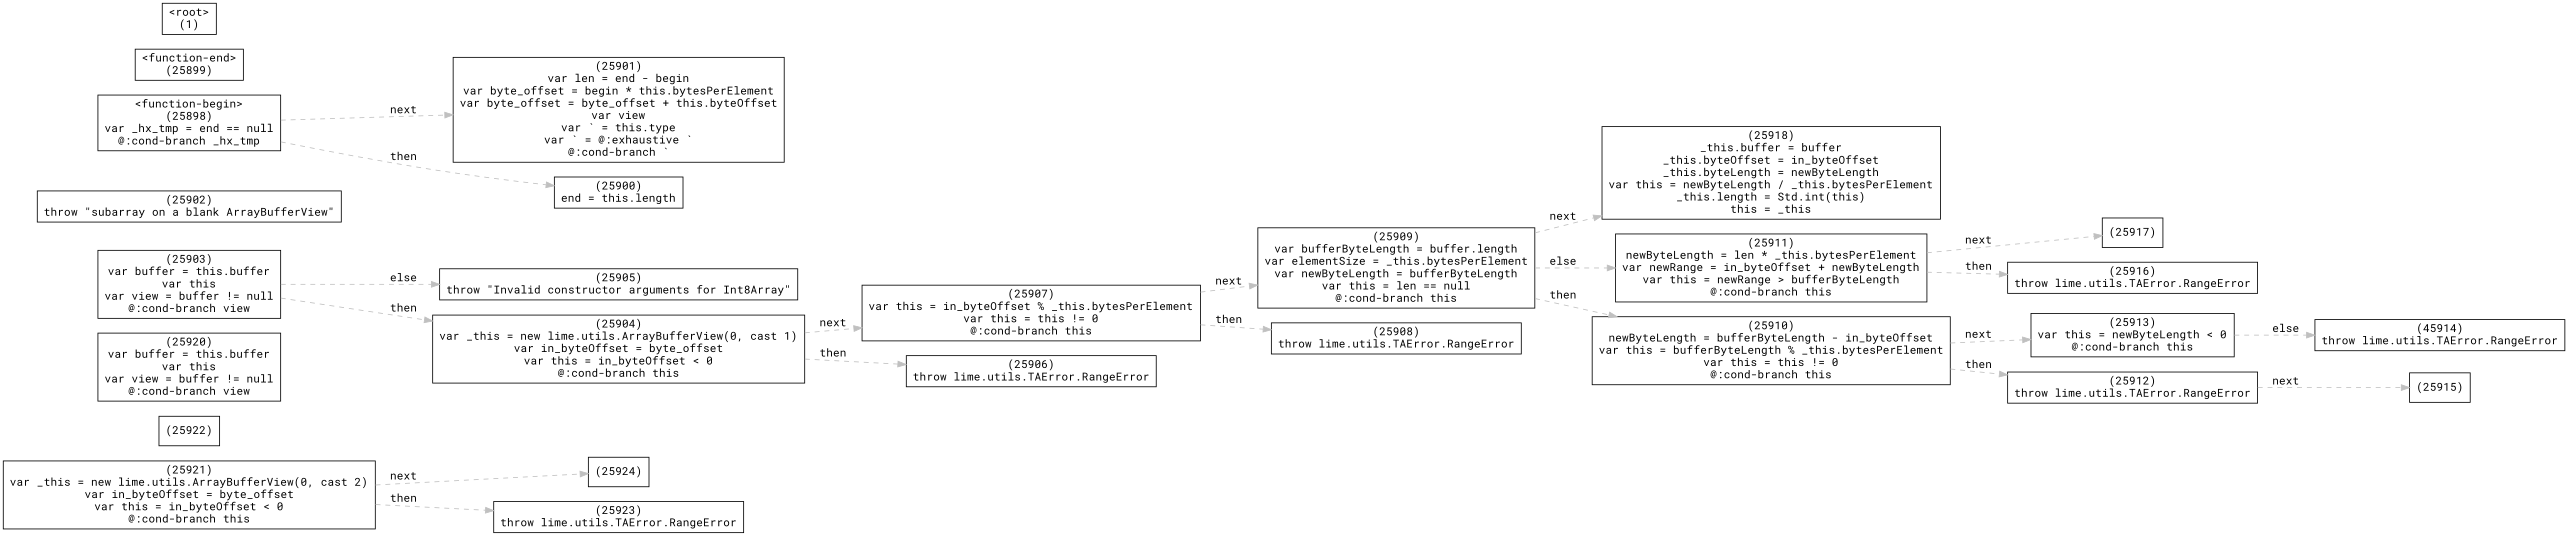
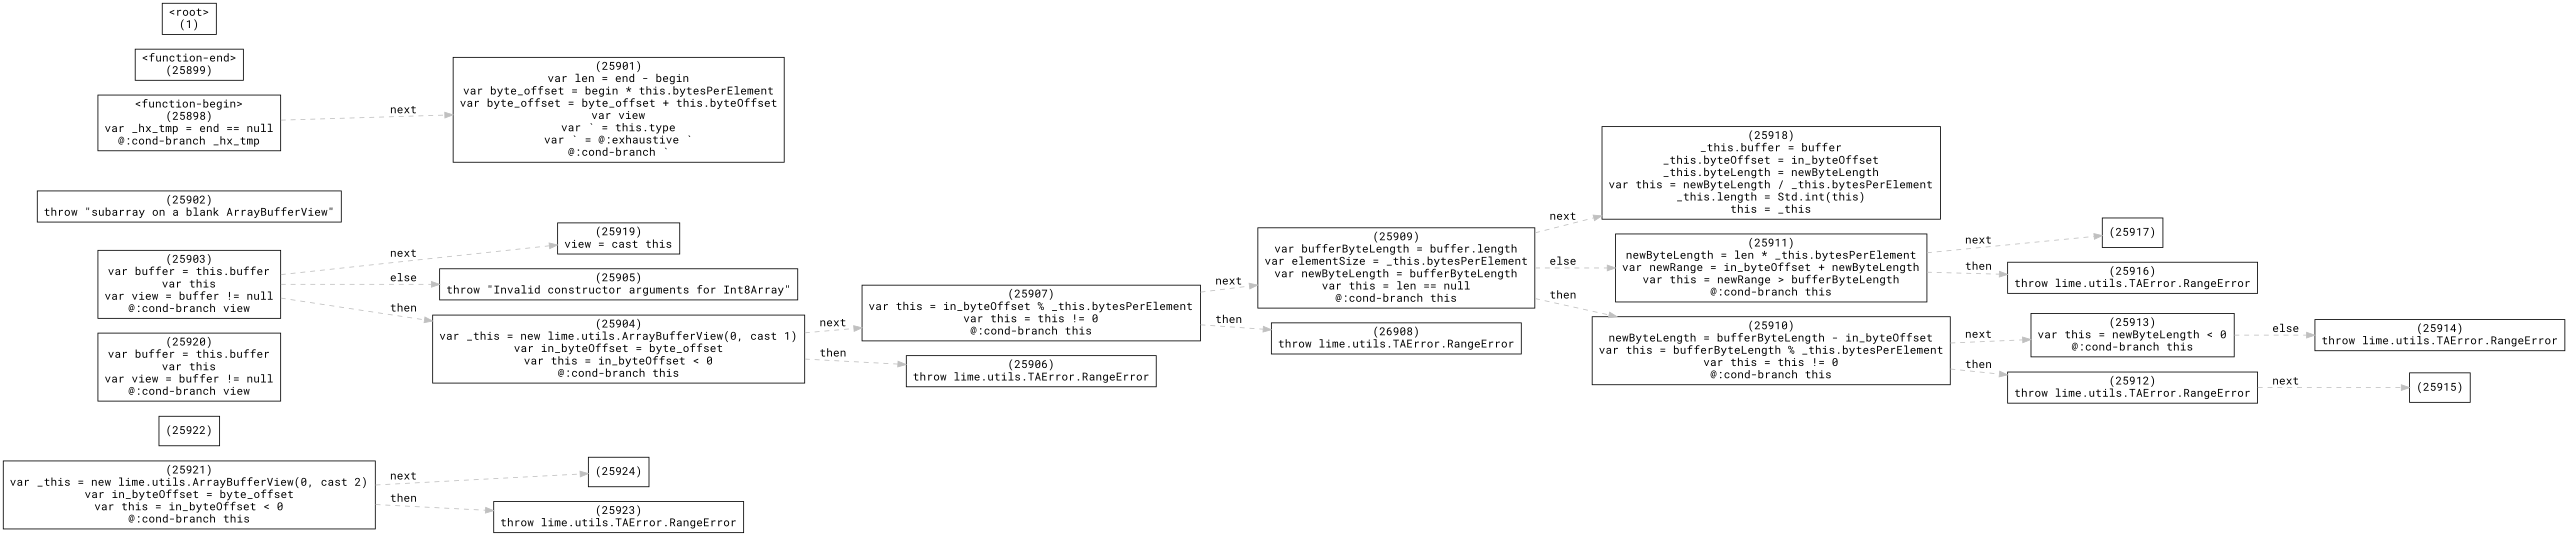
(619, 193) -> none
none -> (619, 238)
(2440, 335) -> (2440, 335)
(1396, 338) -> (1396, 338)
